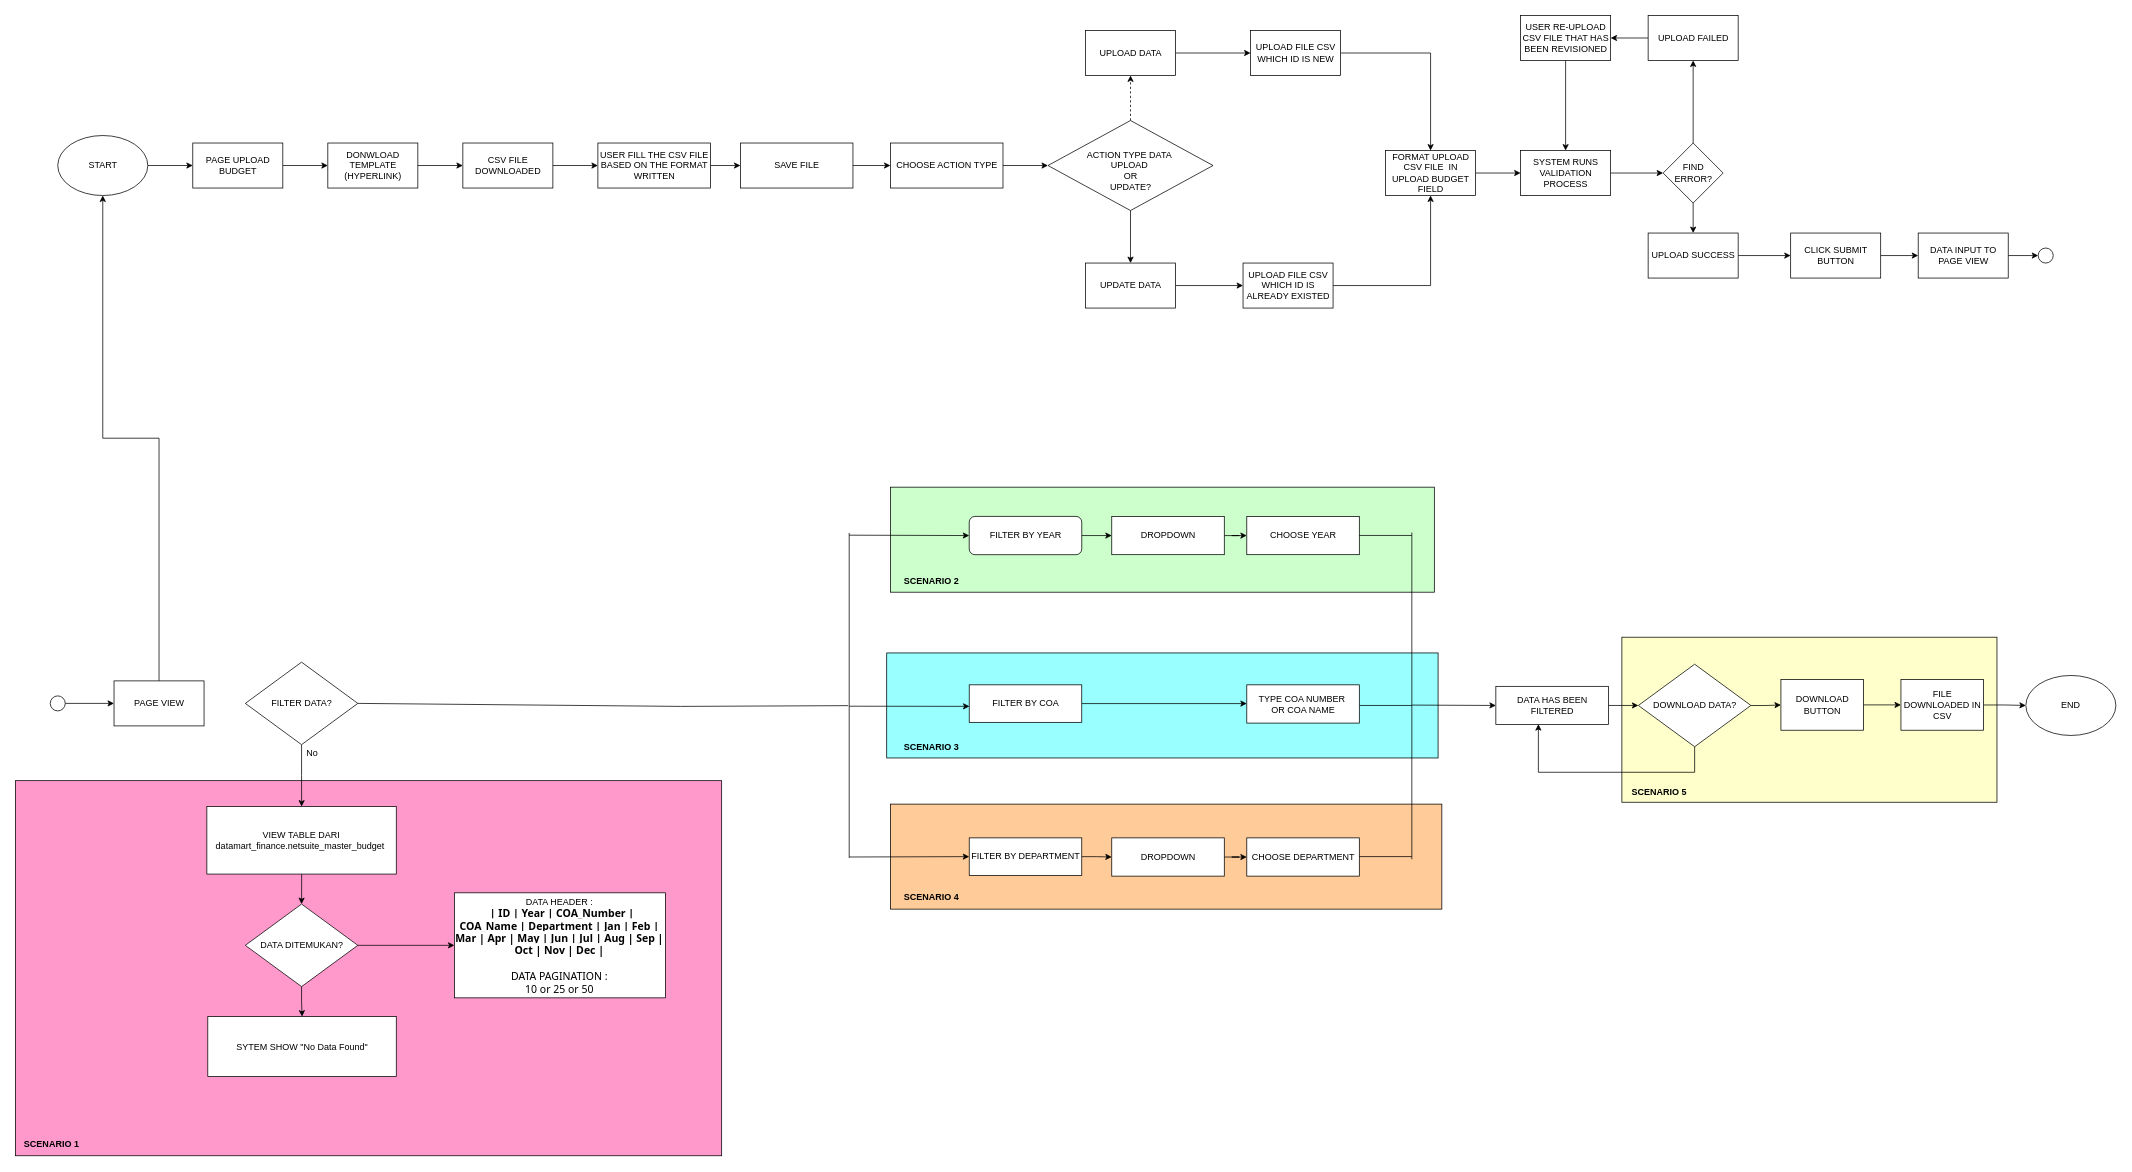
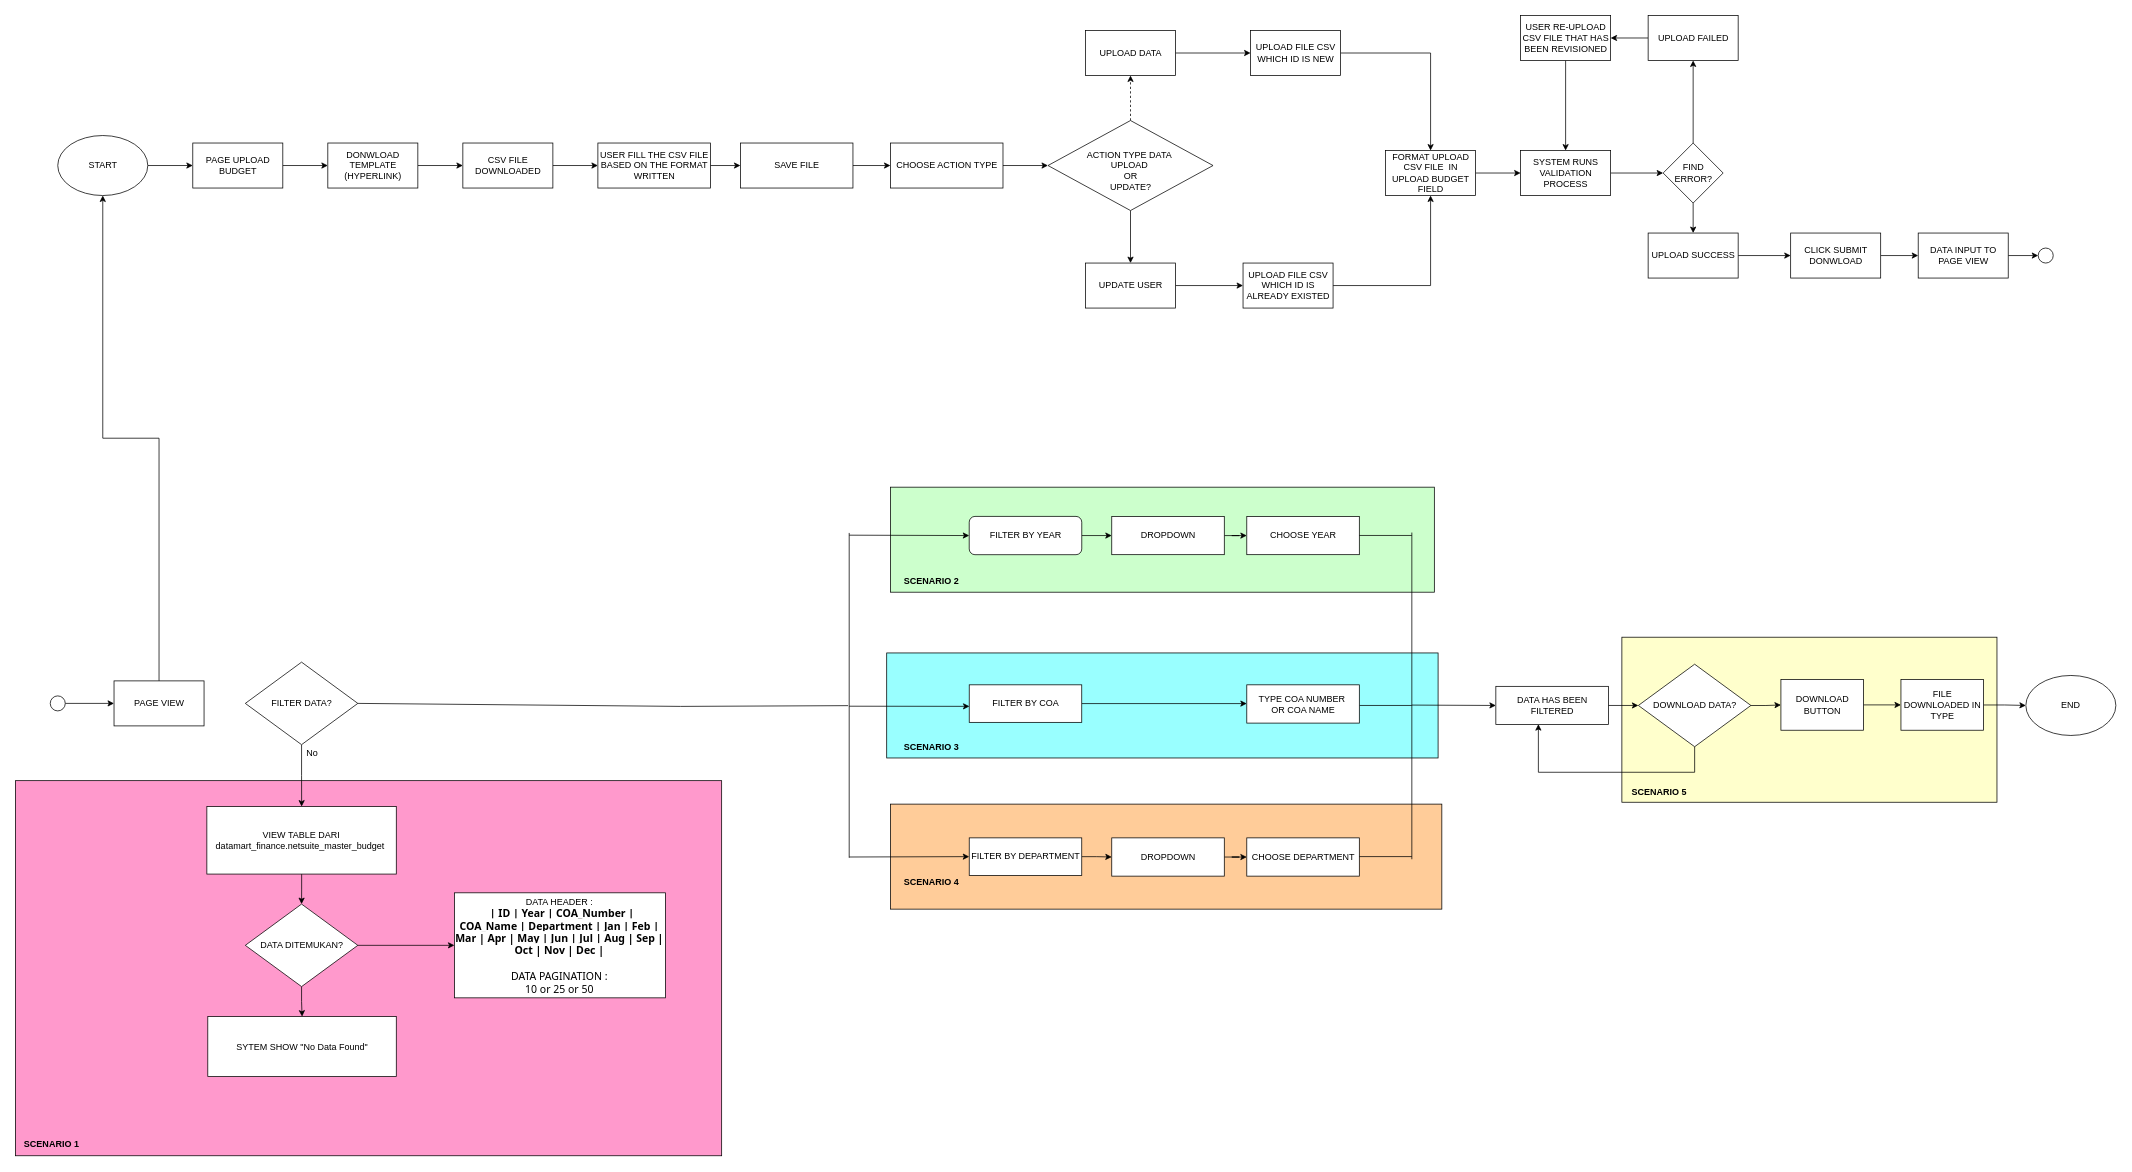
(1836, 255) -> (1836, 255)
(1131, 285) -> (1131, 285)
(1942, 705) -> (1942, 705)
(932, 898) -> (932, 883)
